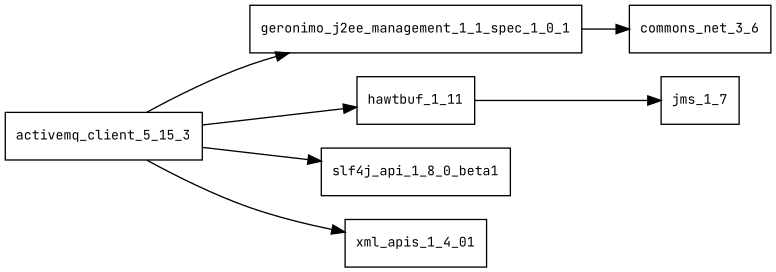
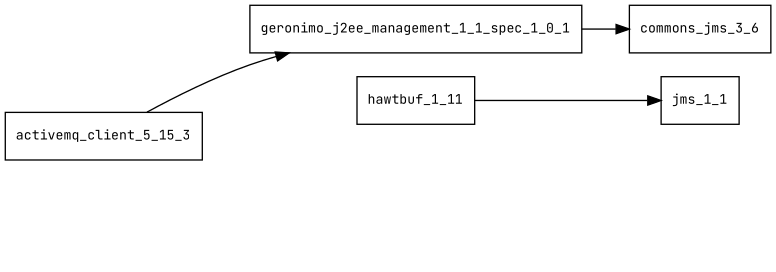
(700, 29) -> (700, 29)
(700, 100) -> (700, 100)
(273, 117) -> none
(416, 172) -> none
(416, 243) -> none
